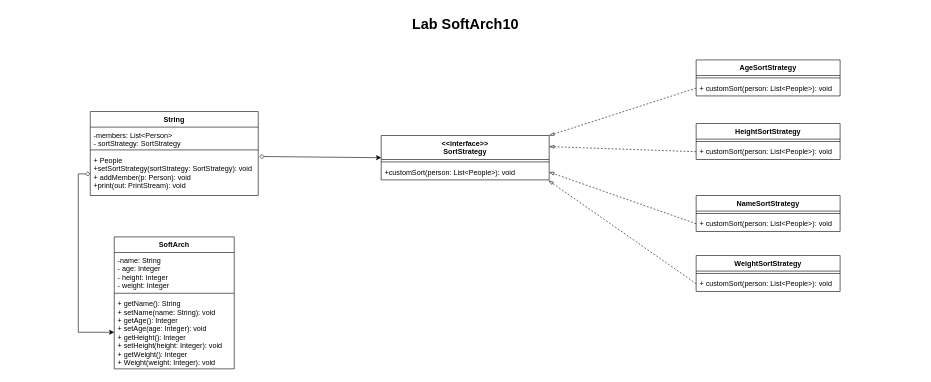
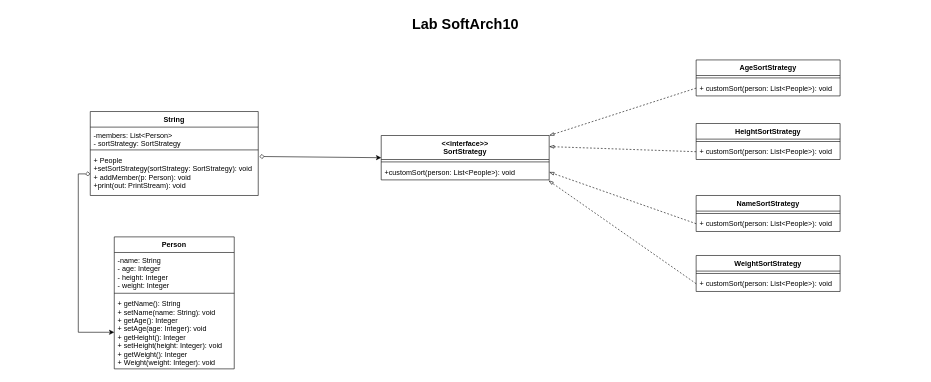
(174, 245) -> (174, 245)
